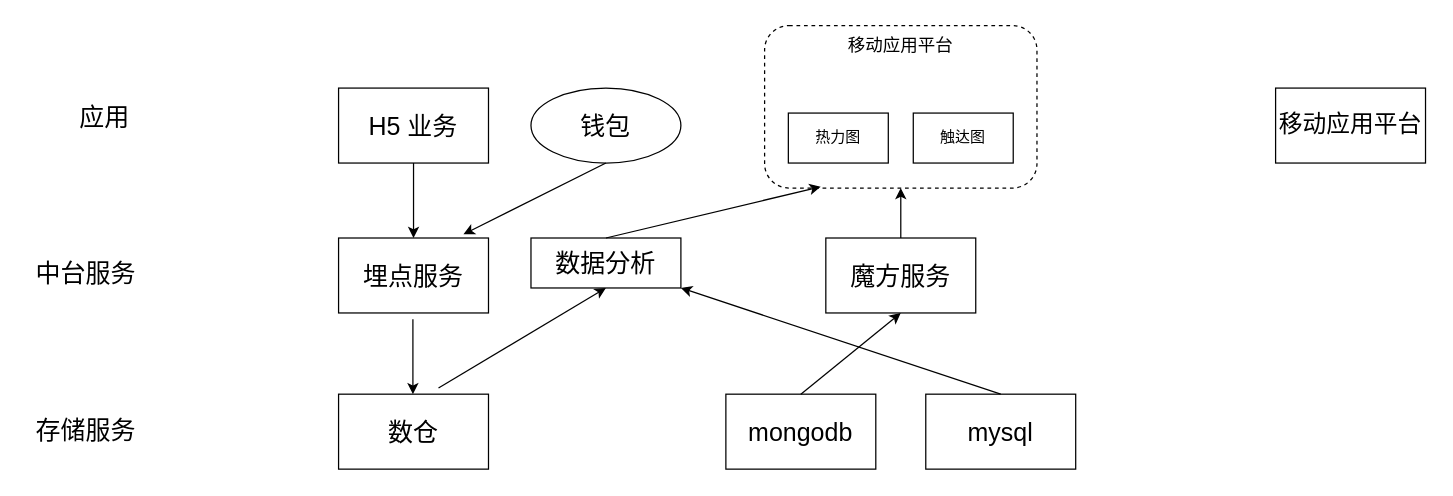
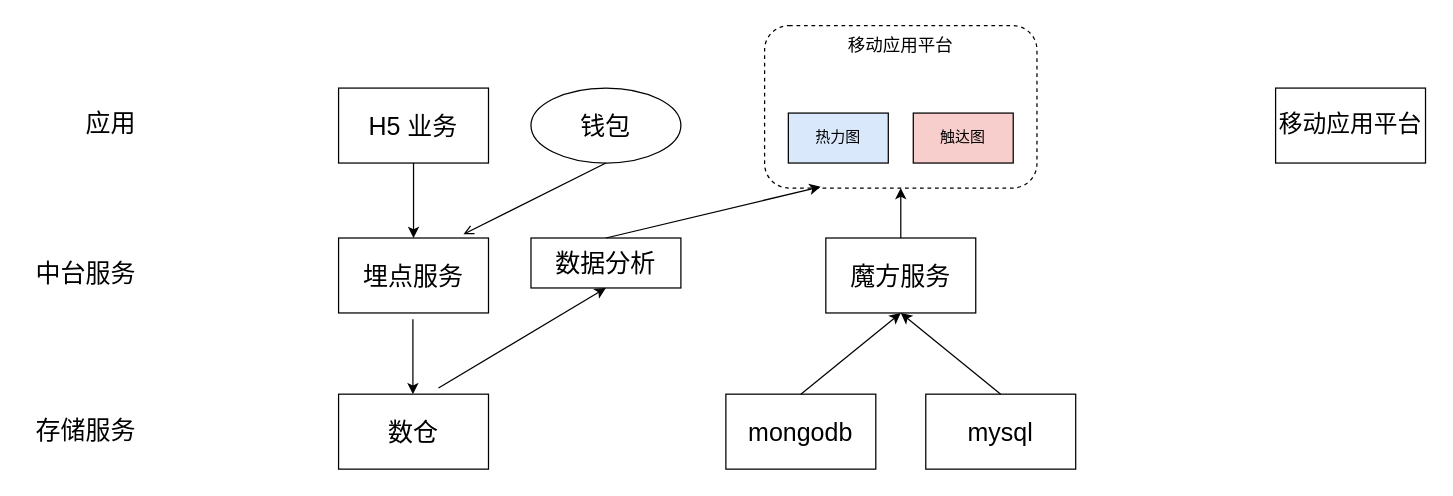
(76, 116) -> (82, 123)
(838, 138) -> (838, 138)
(963, 138) -> (963, 138)
(472, 230) -> (470, 231)
(845, 343) -> (954, 356)
